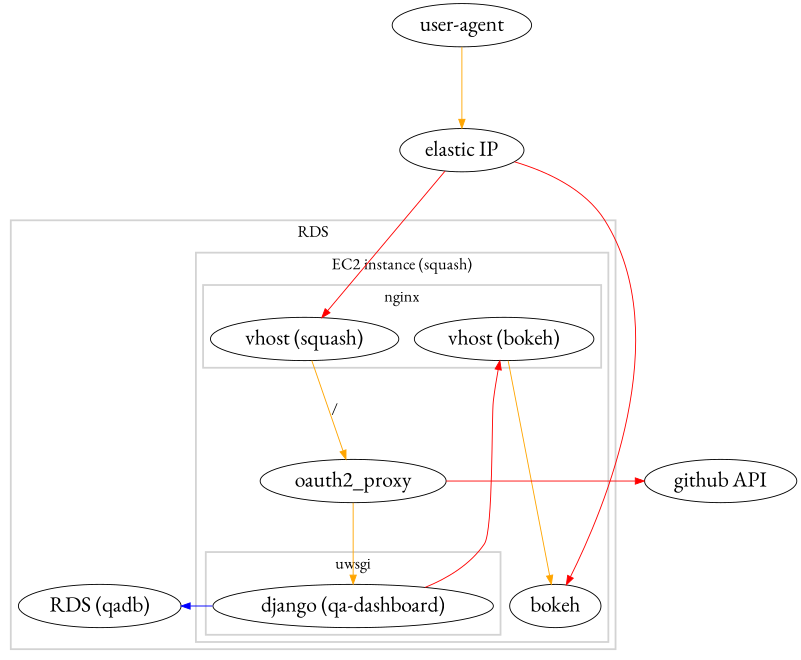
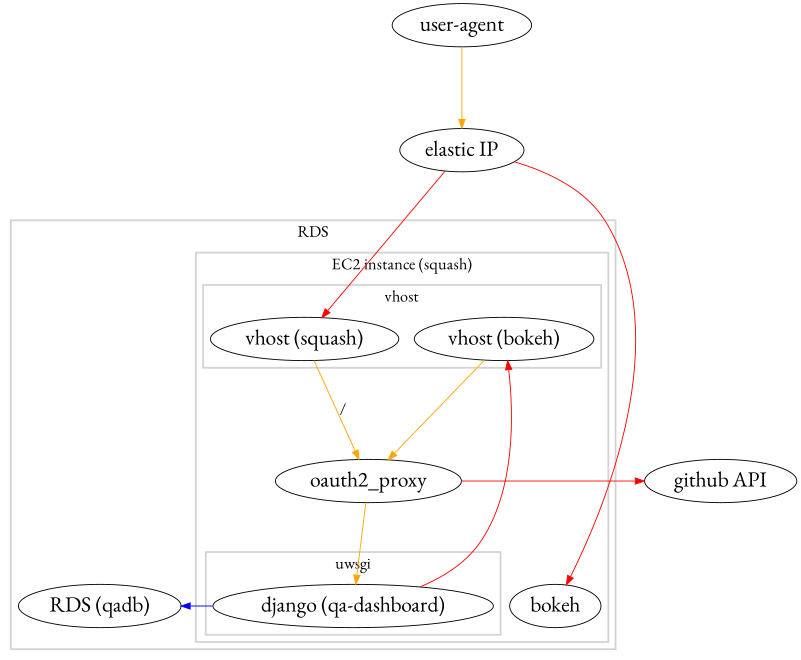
(402, 298) -> (402, 298)
(529, 468) -> (439, 407)
